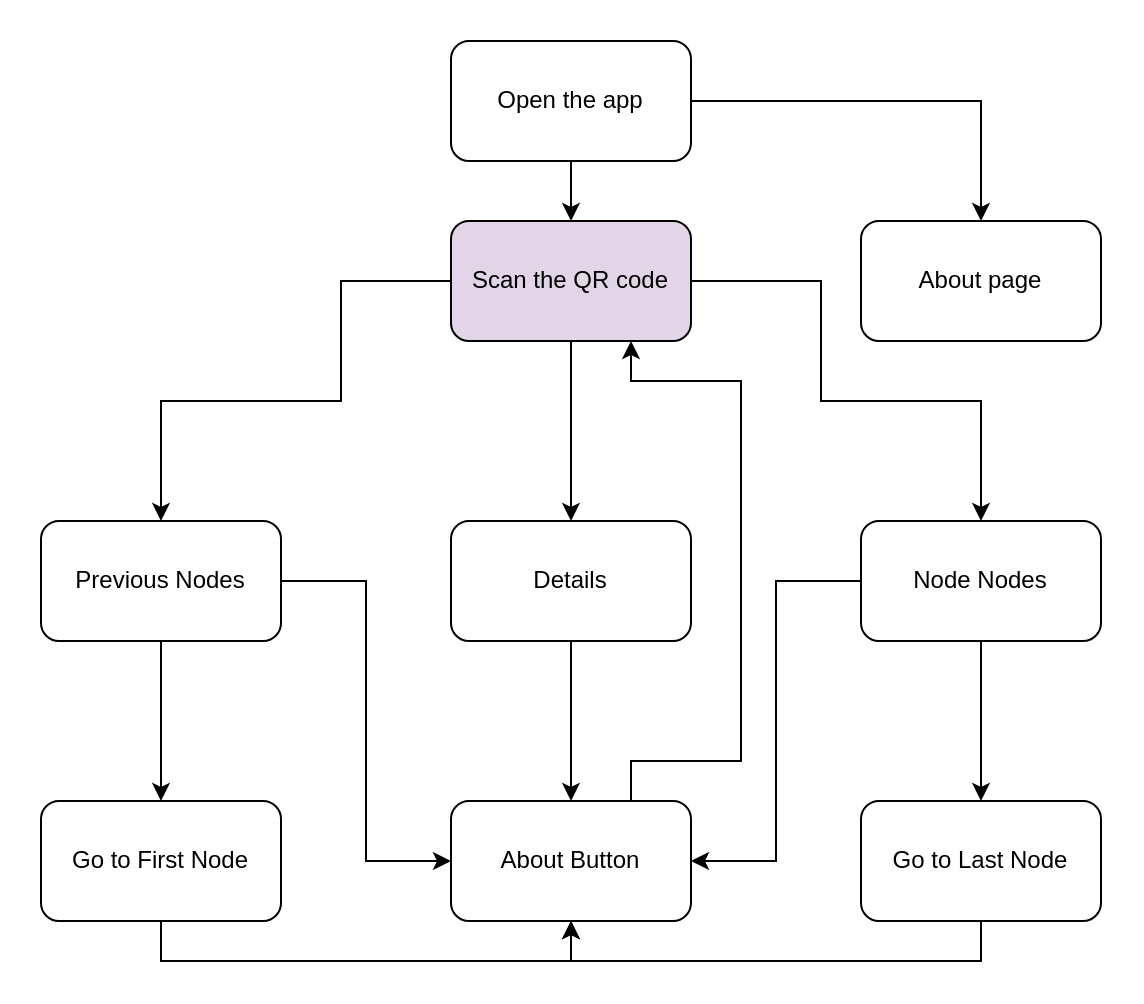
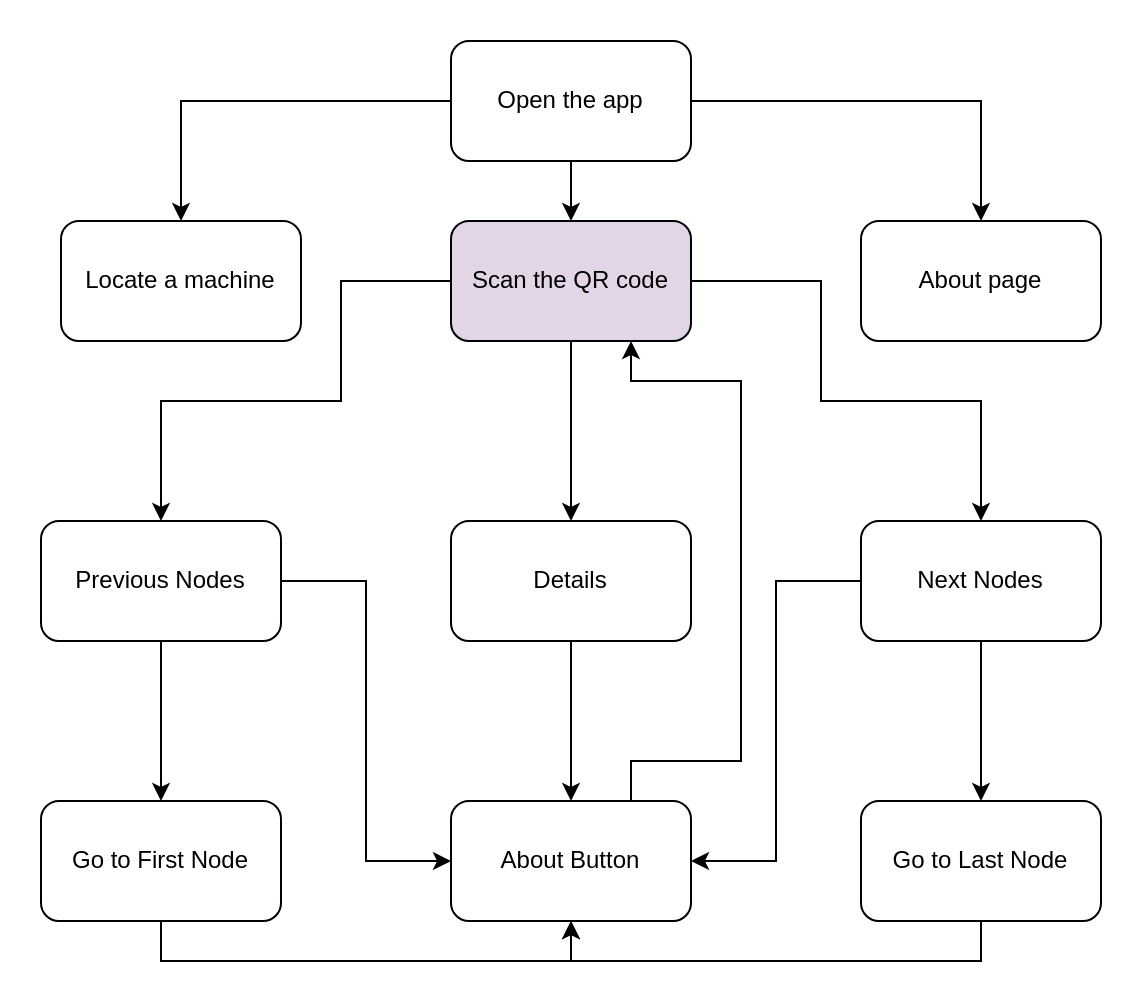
none -> (263, 101)
none -> (181, 281)
(981, 581) -> (981, 581)
